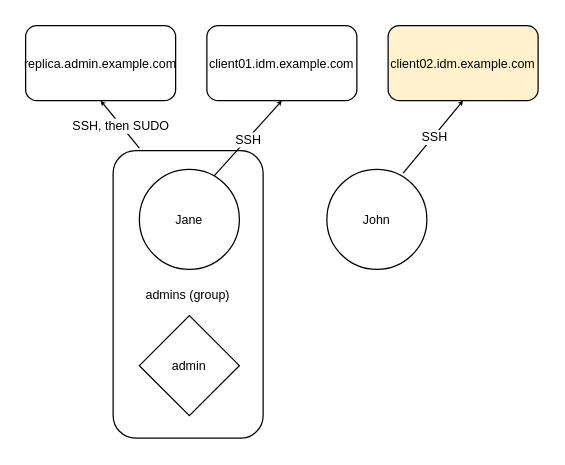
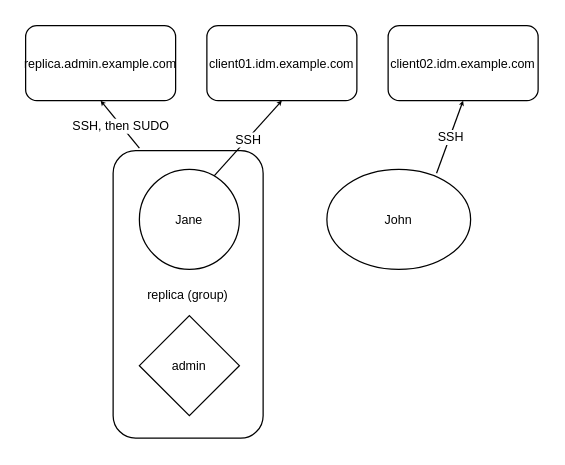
(463, 63) -> (463, 63)
(377, 219) -> (399, 219)
(188, 294) -> (188, 294)
